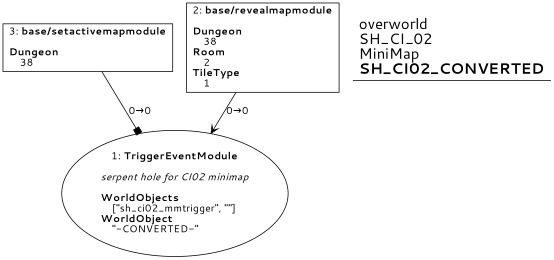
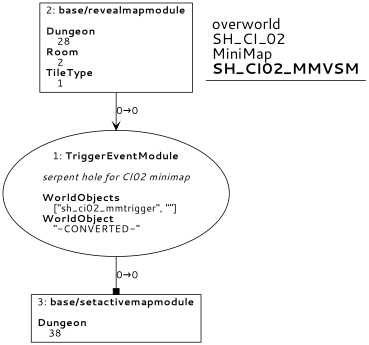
(205, 42) -> (58, 42)
(452, 69) -> (286, 69)
(119, 99) -> (116, 272)
